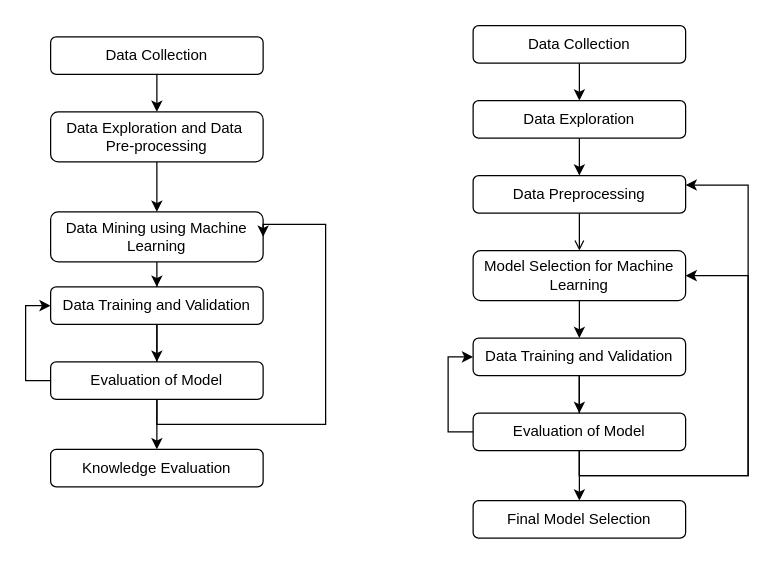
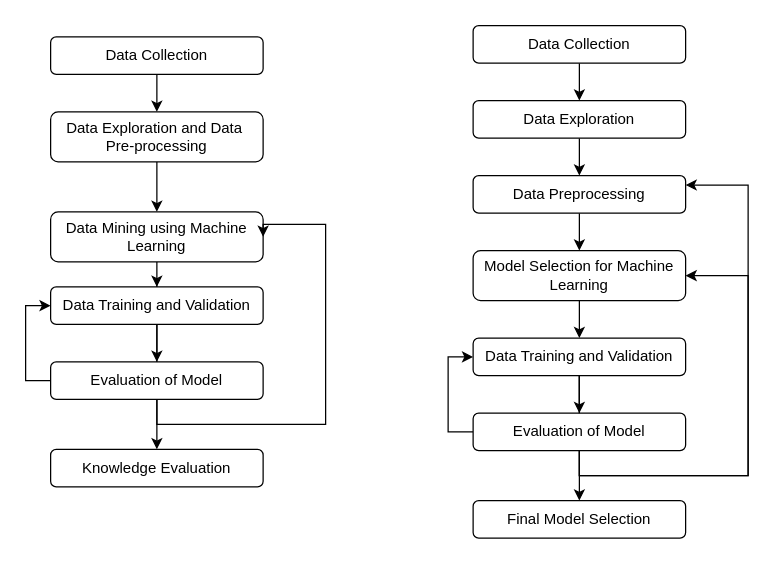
(579, 243) -> (579, 241)
